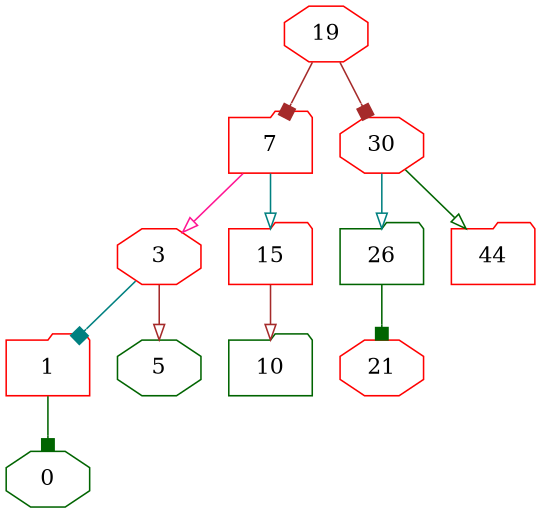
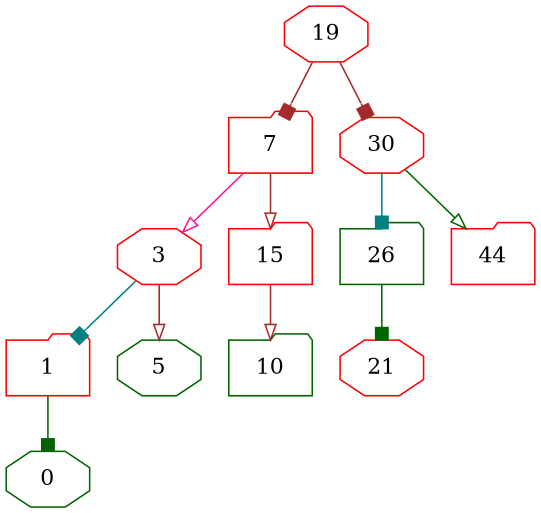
(271, 193) -> (271, 193)
(382, 193) -> (382, 193)
